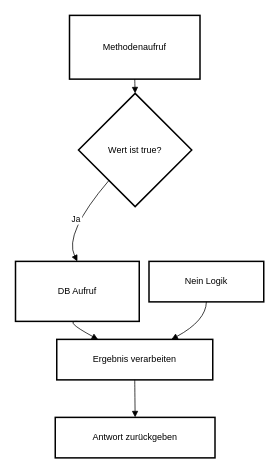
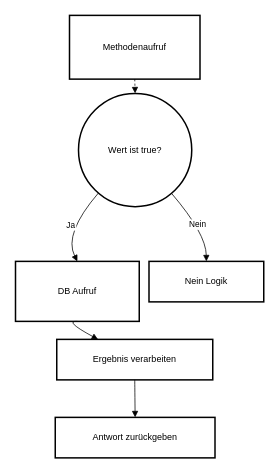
(135, 81) -> (135, 81)
(135, 150) -> (135, 150)
none -> (193, 222)
(195, 323) -> none
